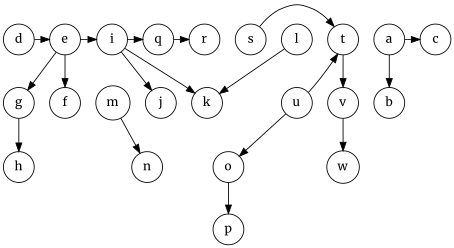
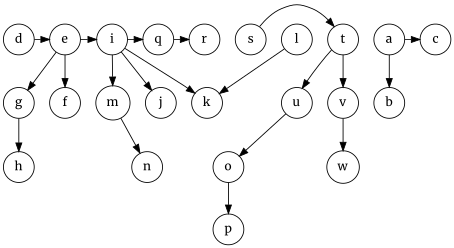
none -> (112, 66)
(321, 77) -> (319, 65)
